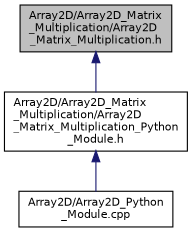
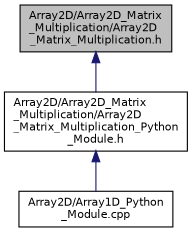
(96, 209) -> (96, 209)
